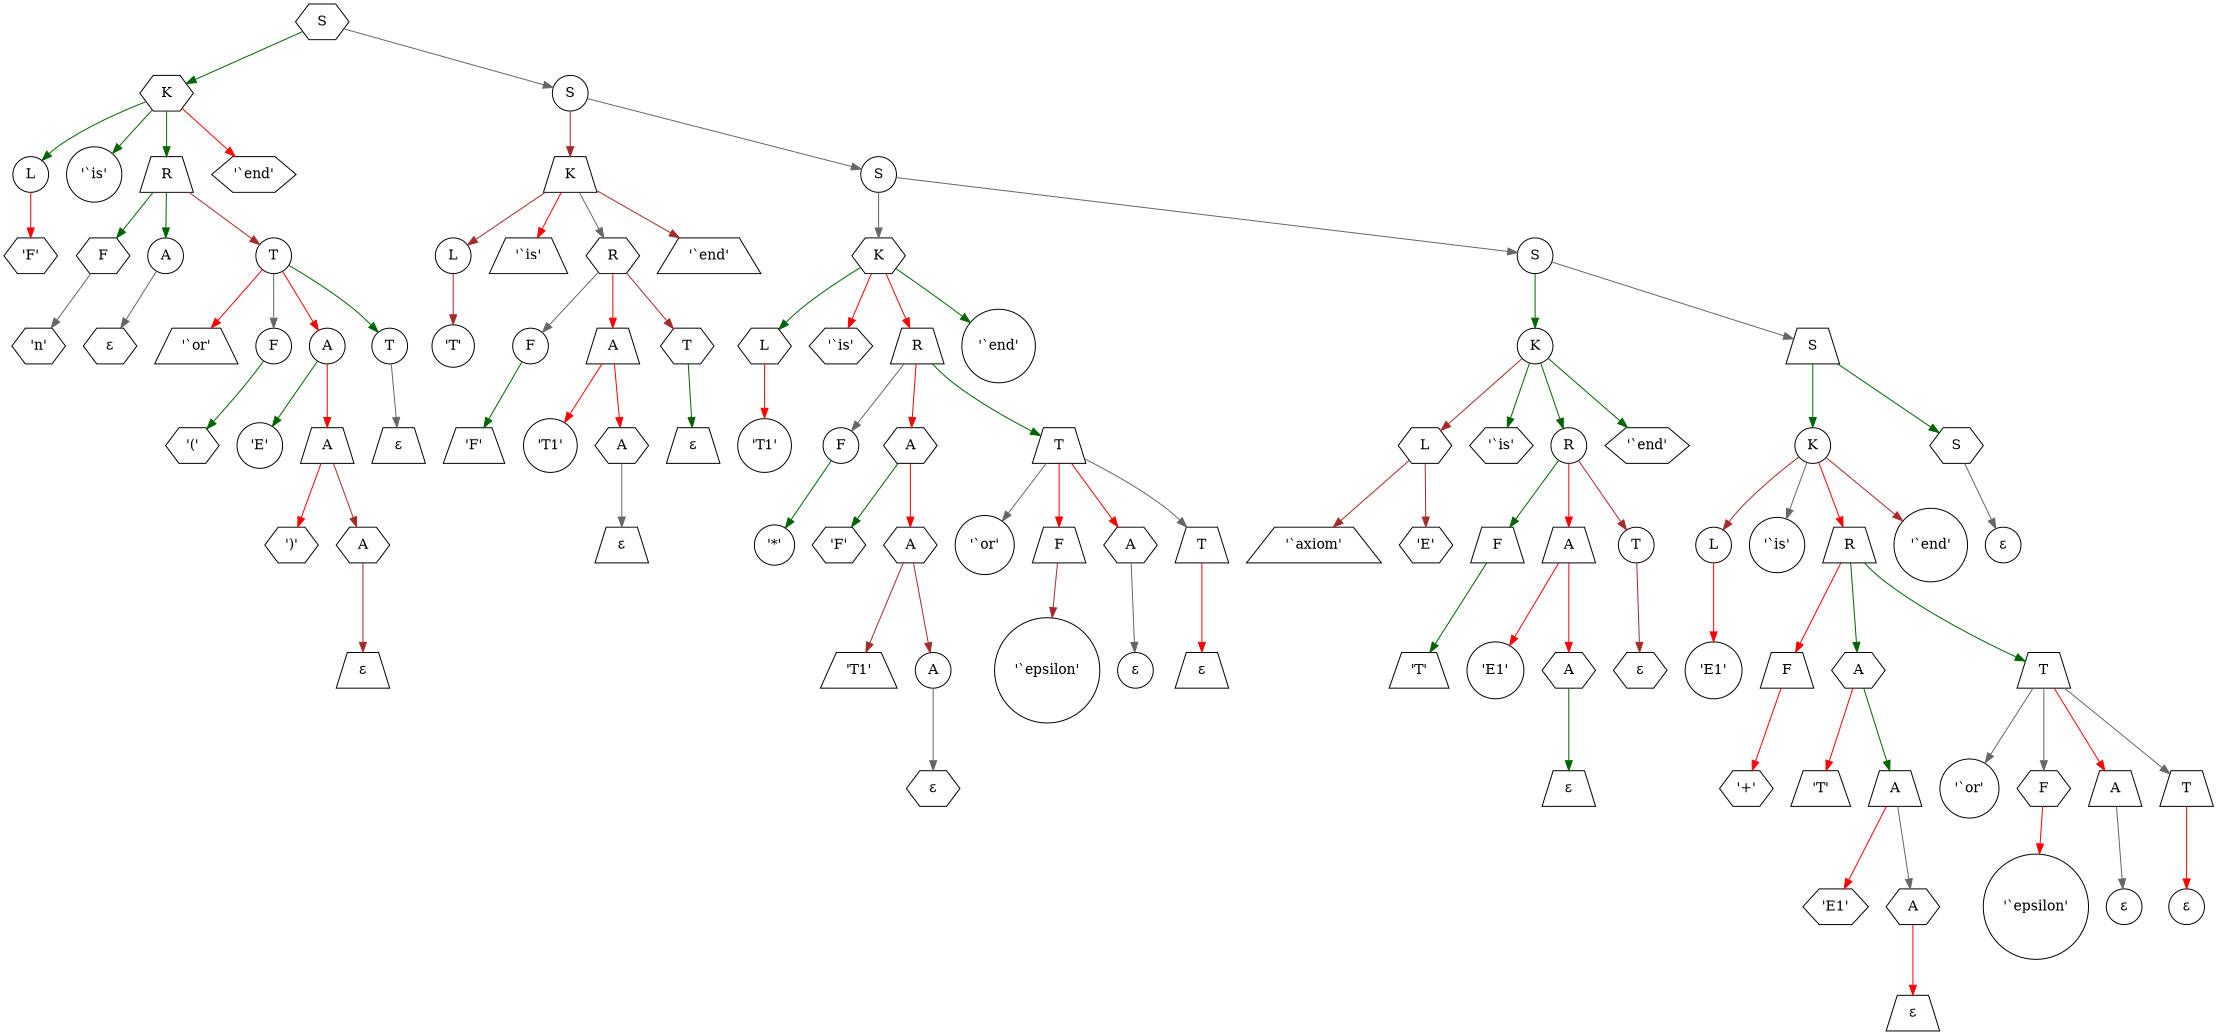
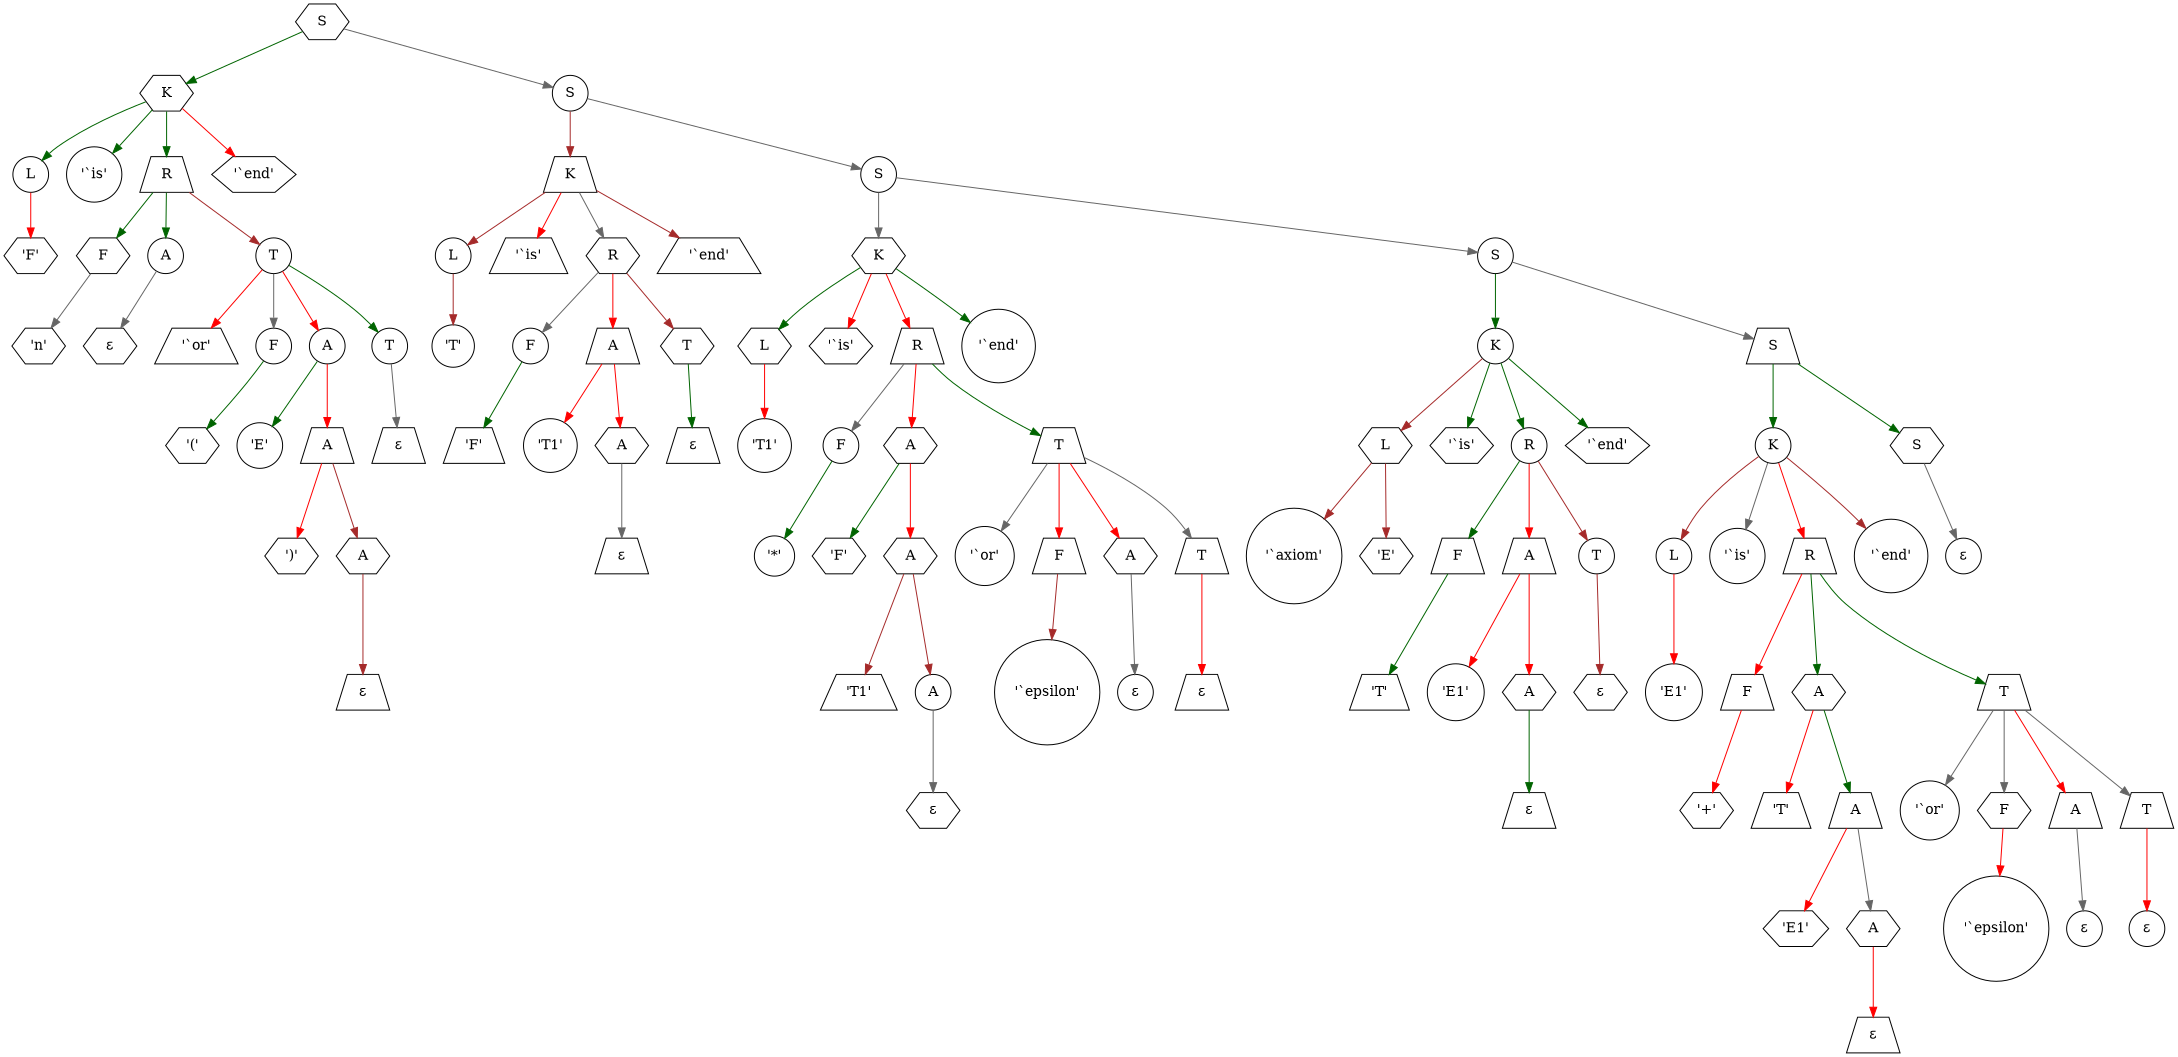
(1314, 545) -> (1294, 556)
